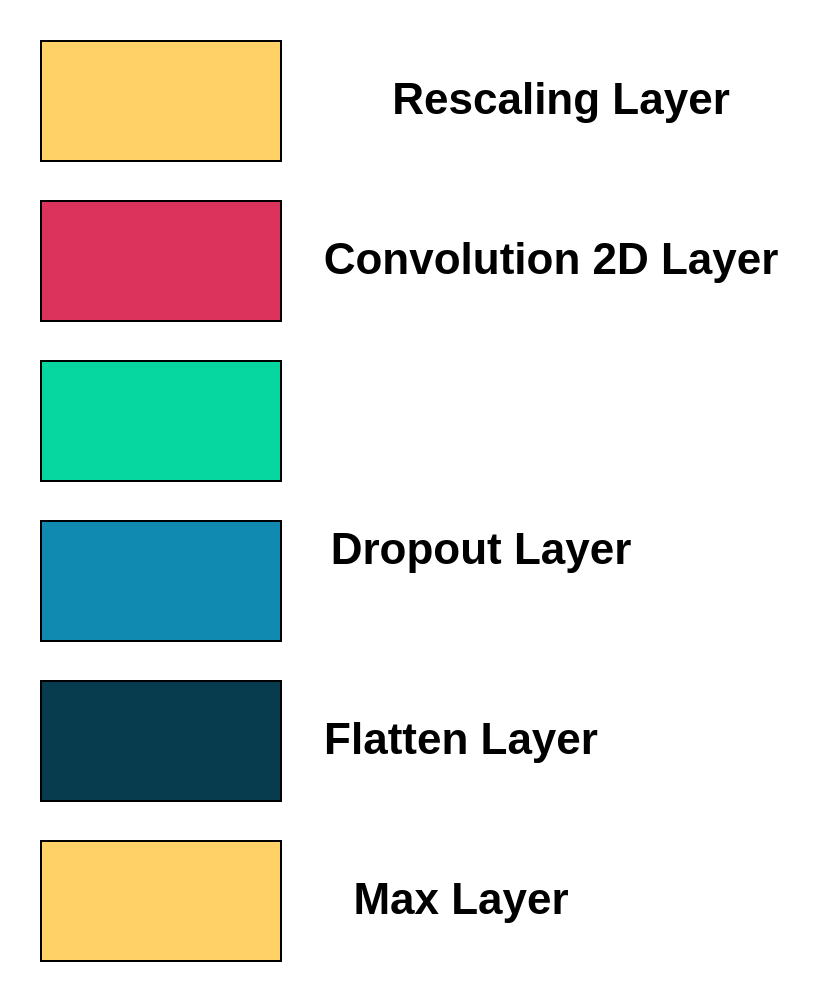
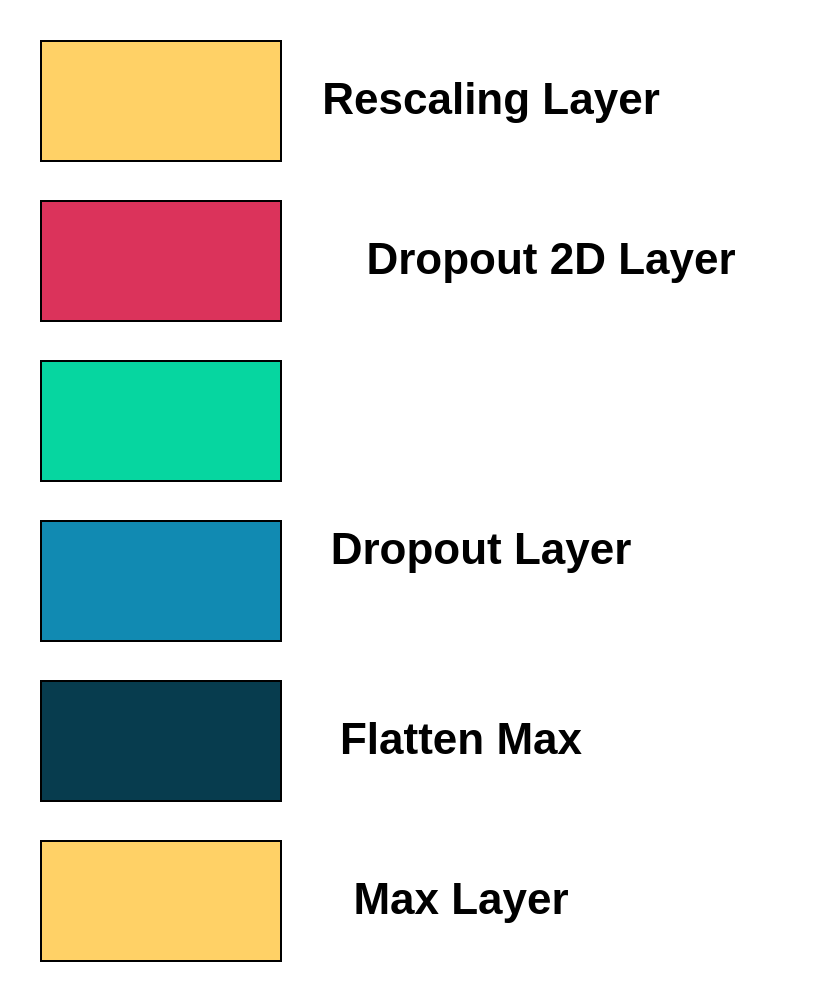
(561, 101) -> (491, 101)
(552, 261) -> (552, 261)
(462, 741) -> (462, 741)
